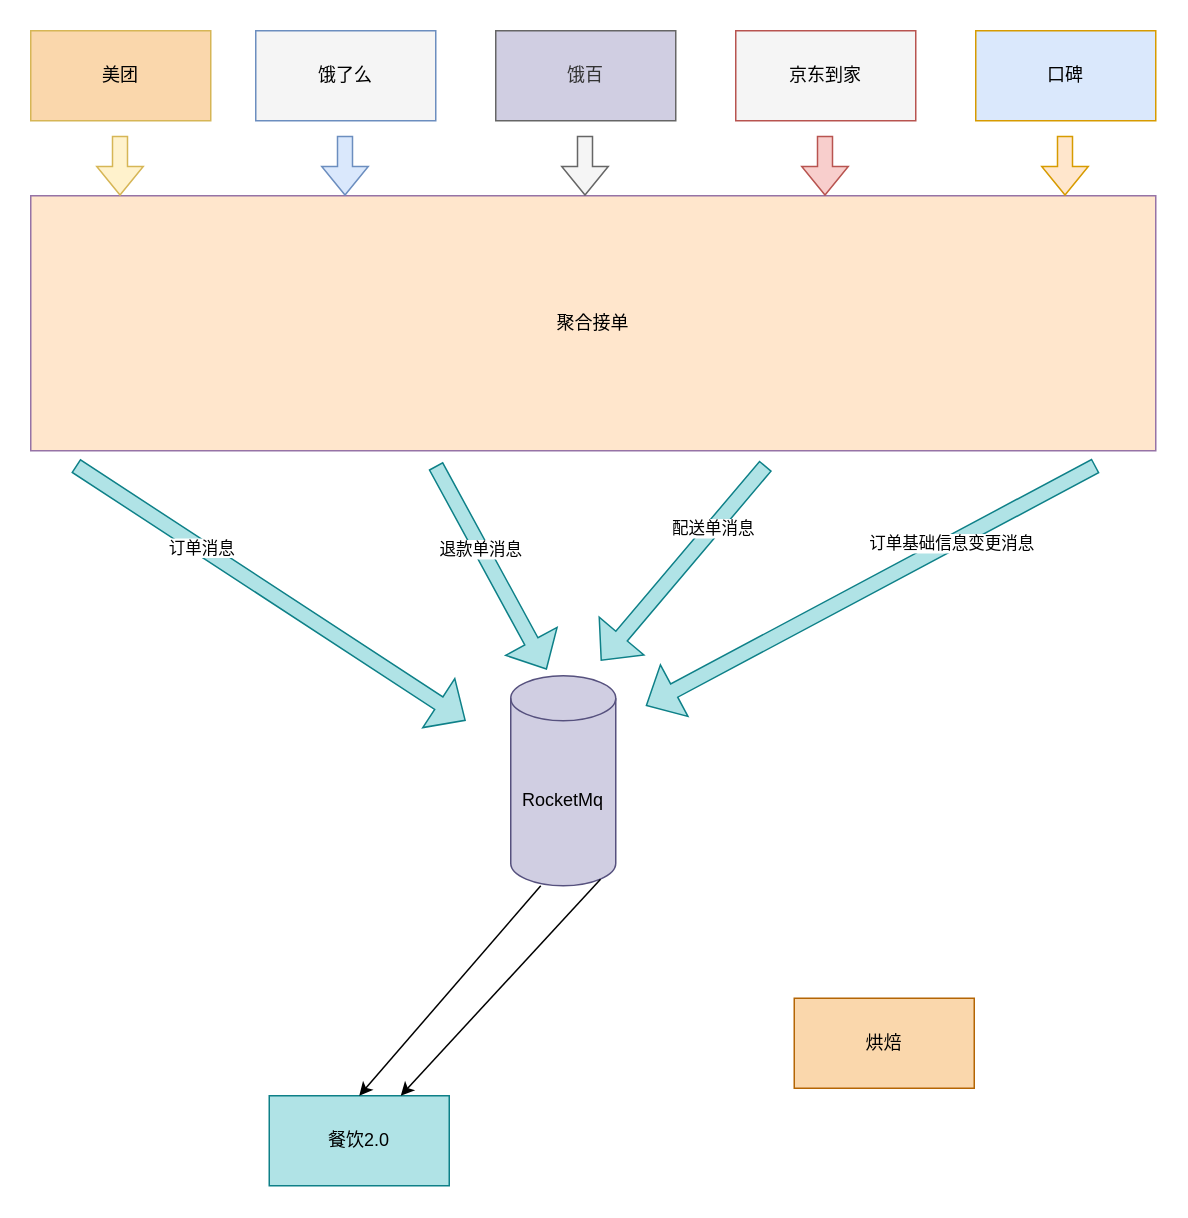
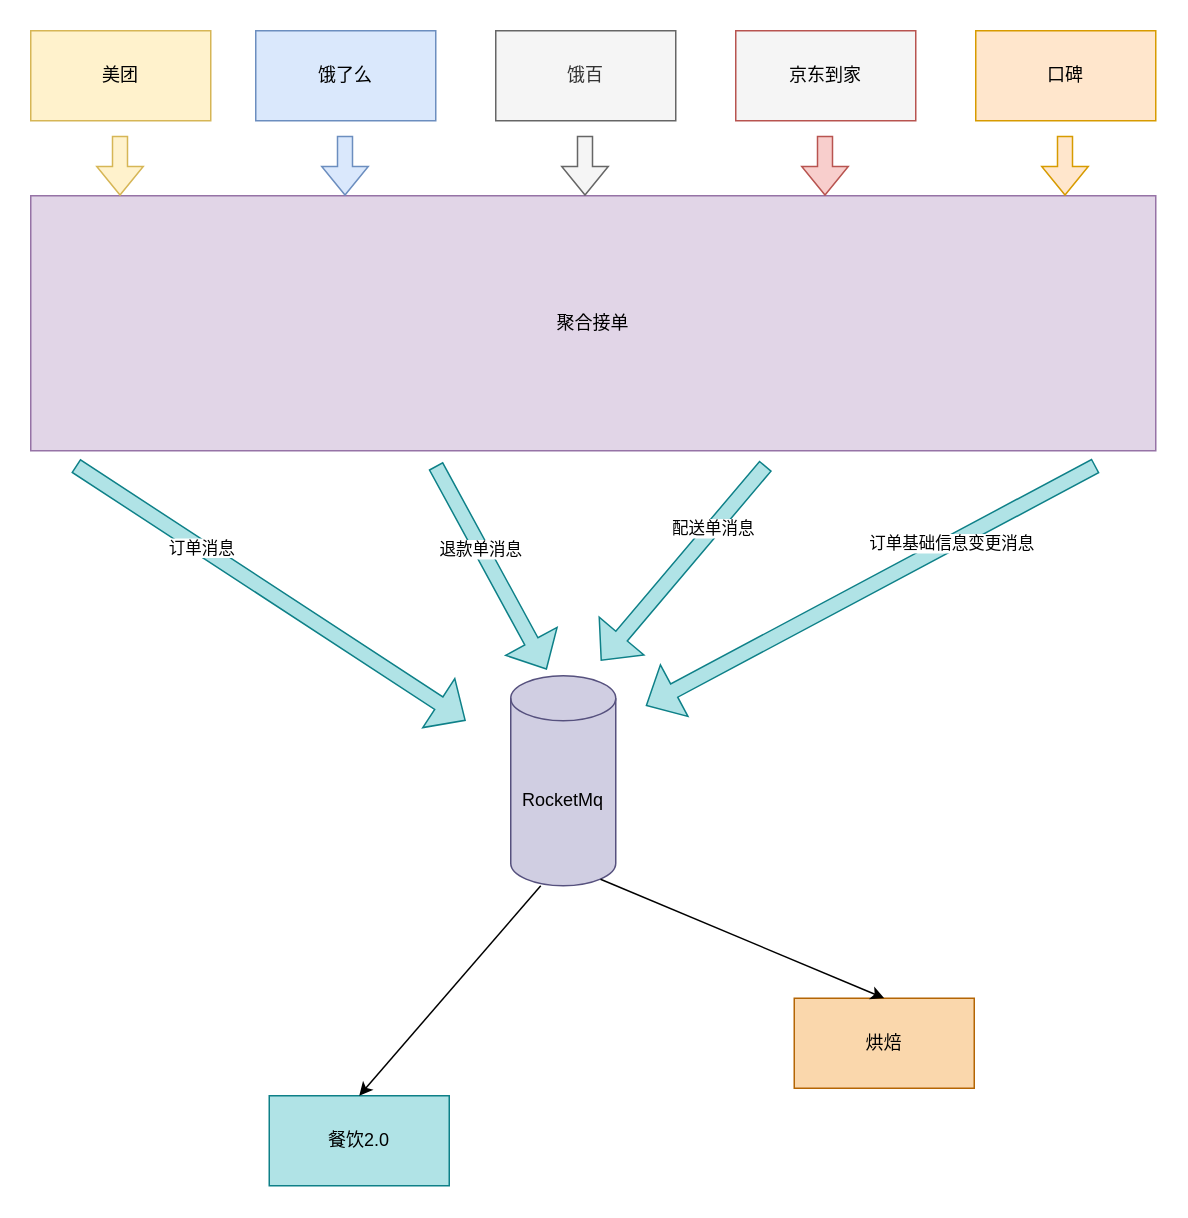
(121, 76) -> (121, 76)
(346, 76) -> (346, 76)
(586, 76) -> (586, 76)
(1066, 76) -> (1066, 76)
(593, 323) -> (593, 323)
(504, 984) -> (738, 937)
